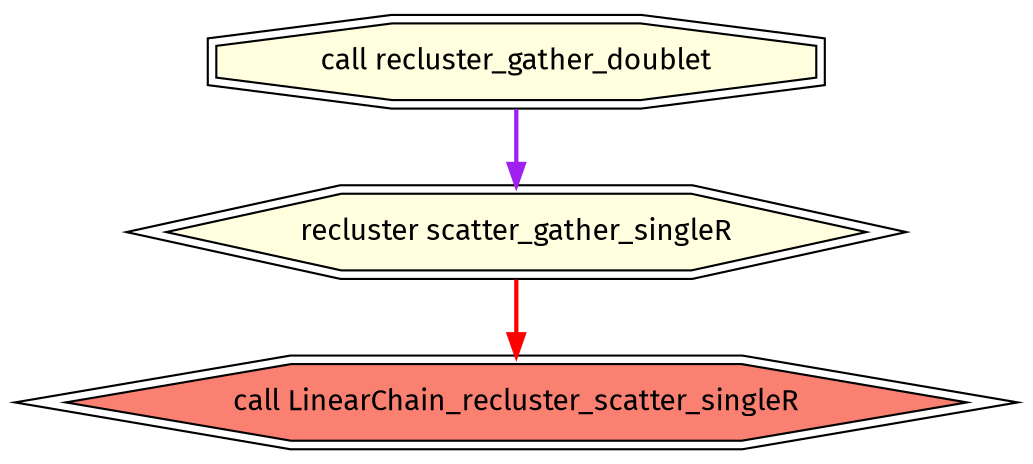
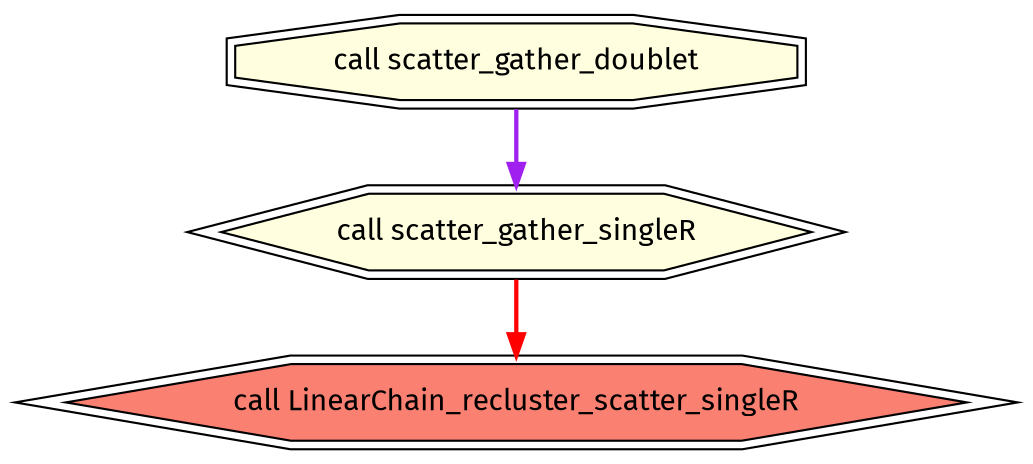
(516, 62) -> (516, 62)
(516, 232) -> (516, 232)
